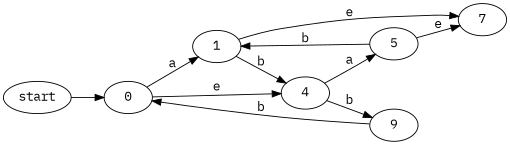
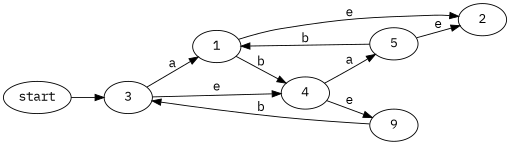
(482, 20) -> (482, 20)
(128, 97) -> (128, 97)
(350, 101) -> (350, 101)
